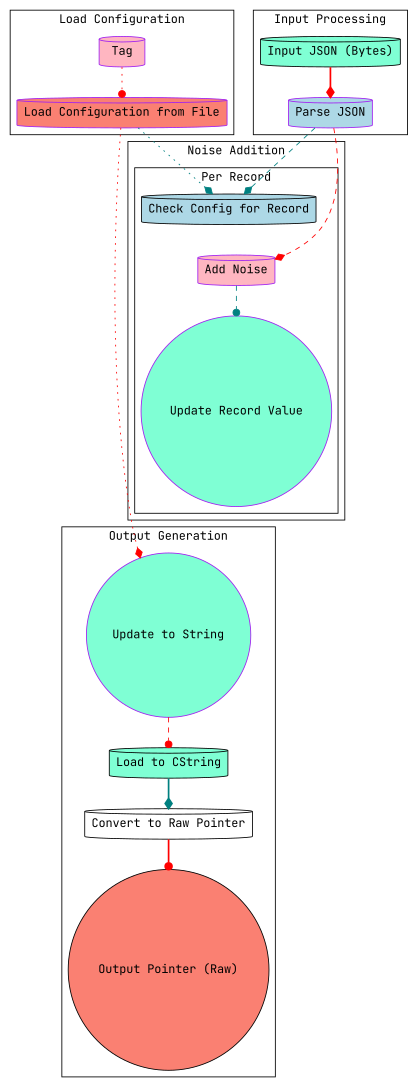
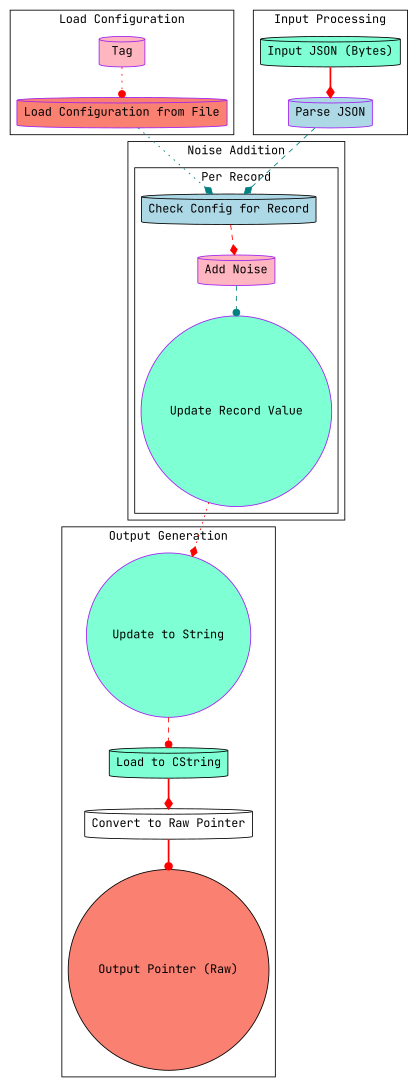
(332, 206) -> (232, 235)
(116, 339) -> (200, 532)
(169, 788) -> (169, 788)
